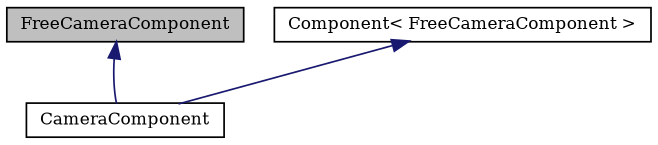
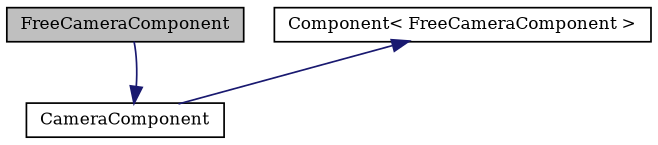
(114, 81) -> (137, 64)
